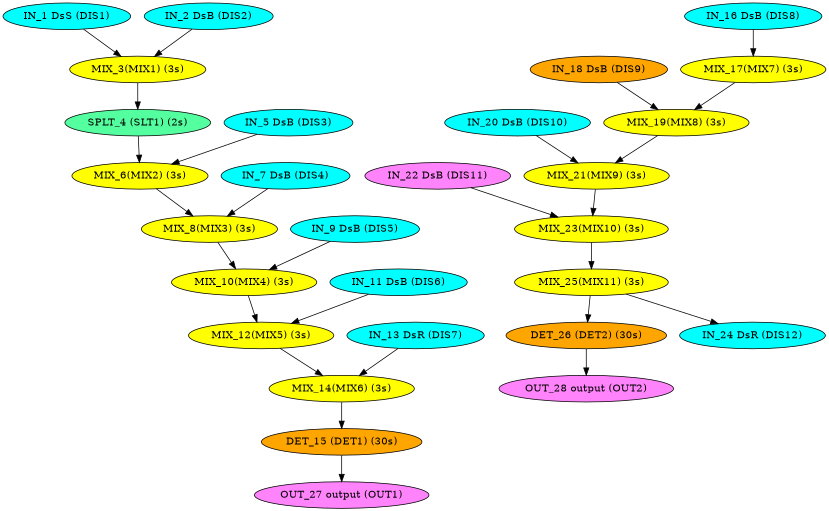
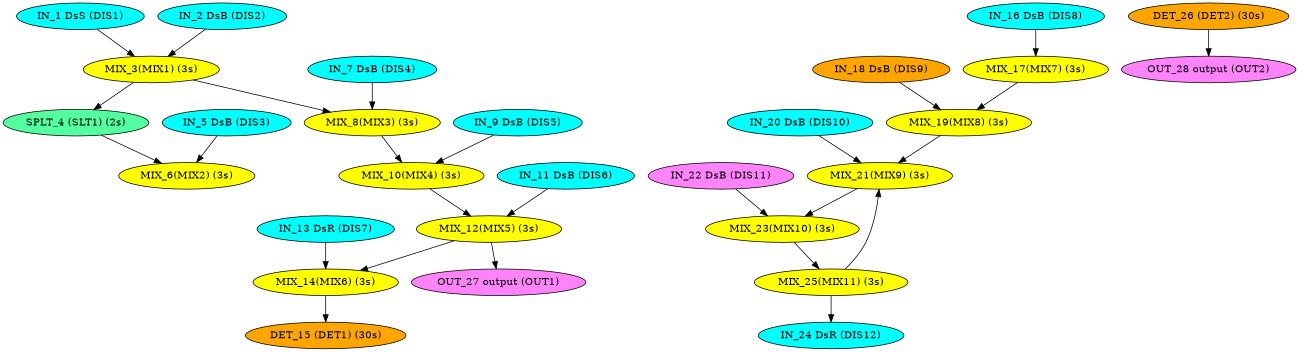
(172, 200) -> (258, 95)
(589, 305) -> (869, 236)
(342, 465) -> (493, 252)
